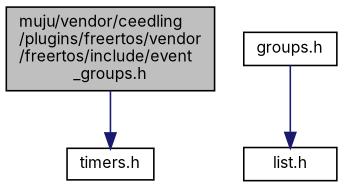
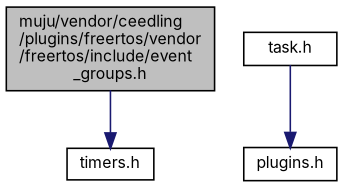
(290, 49) -> (290, 49)
(290, 164) -> (290, 164)
